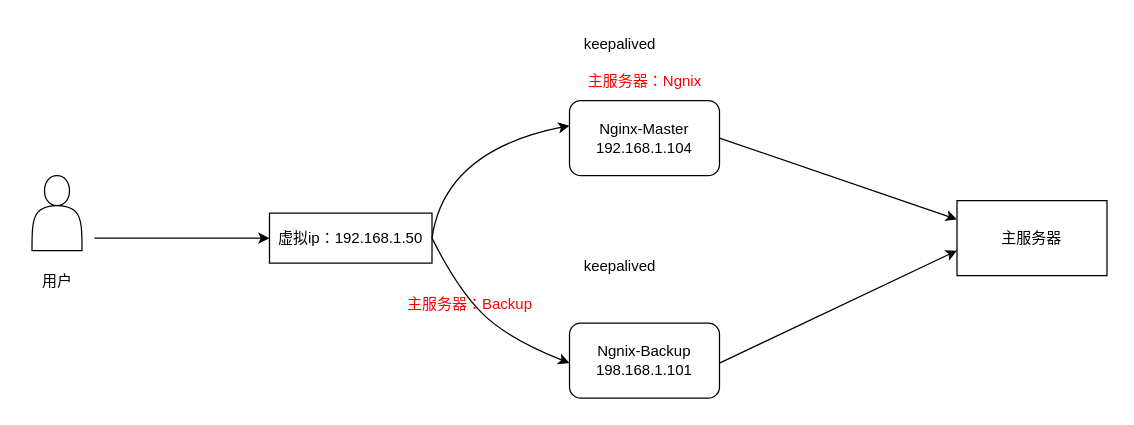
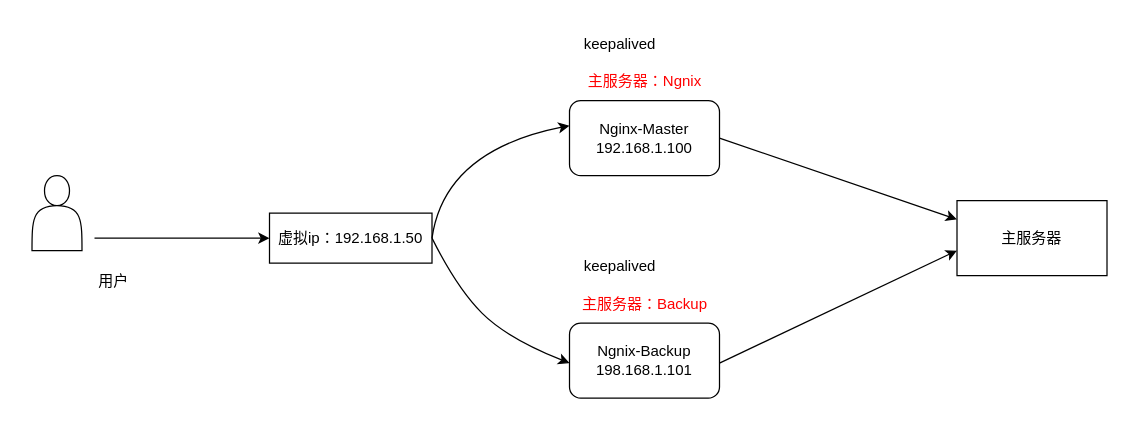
(644, 138) -> (644, 138)
(57, 282) -> (113, 282)
(469, 304) -> (644, 304)
